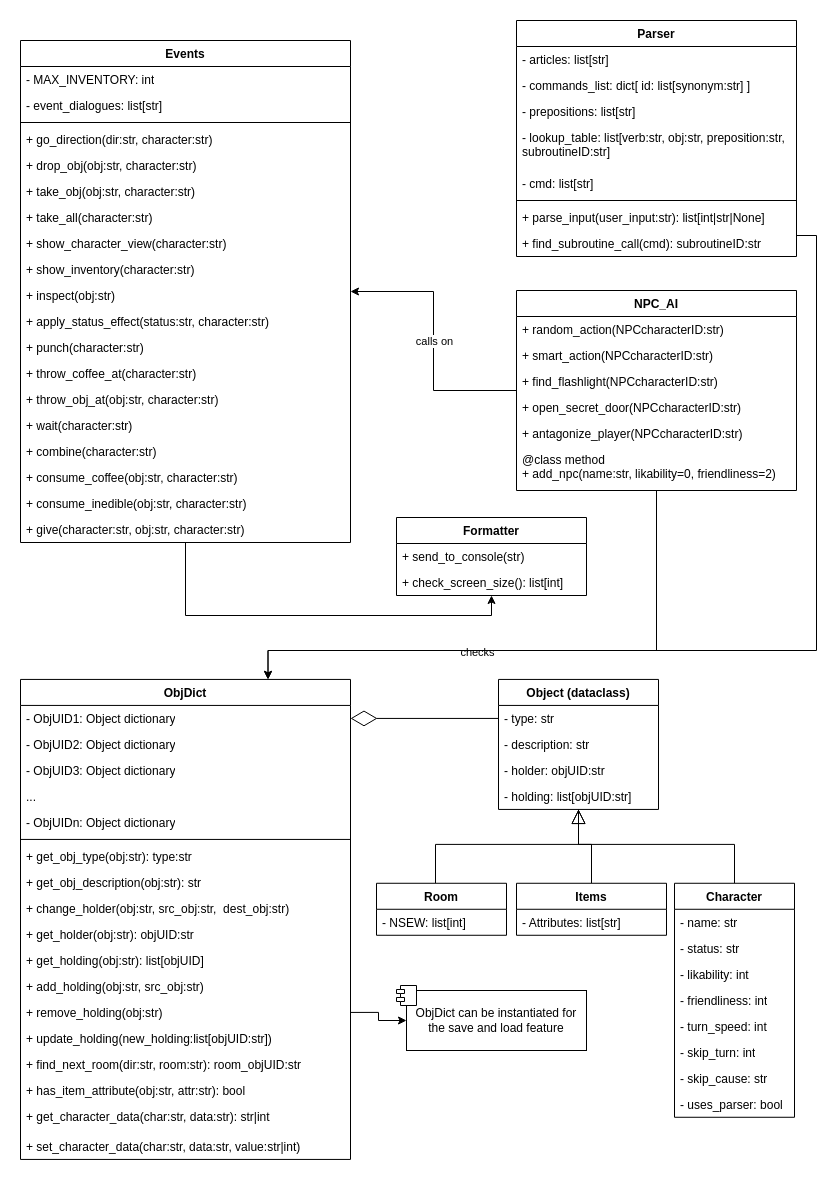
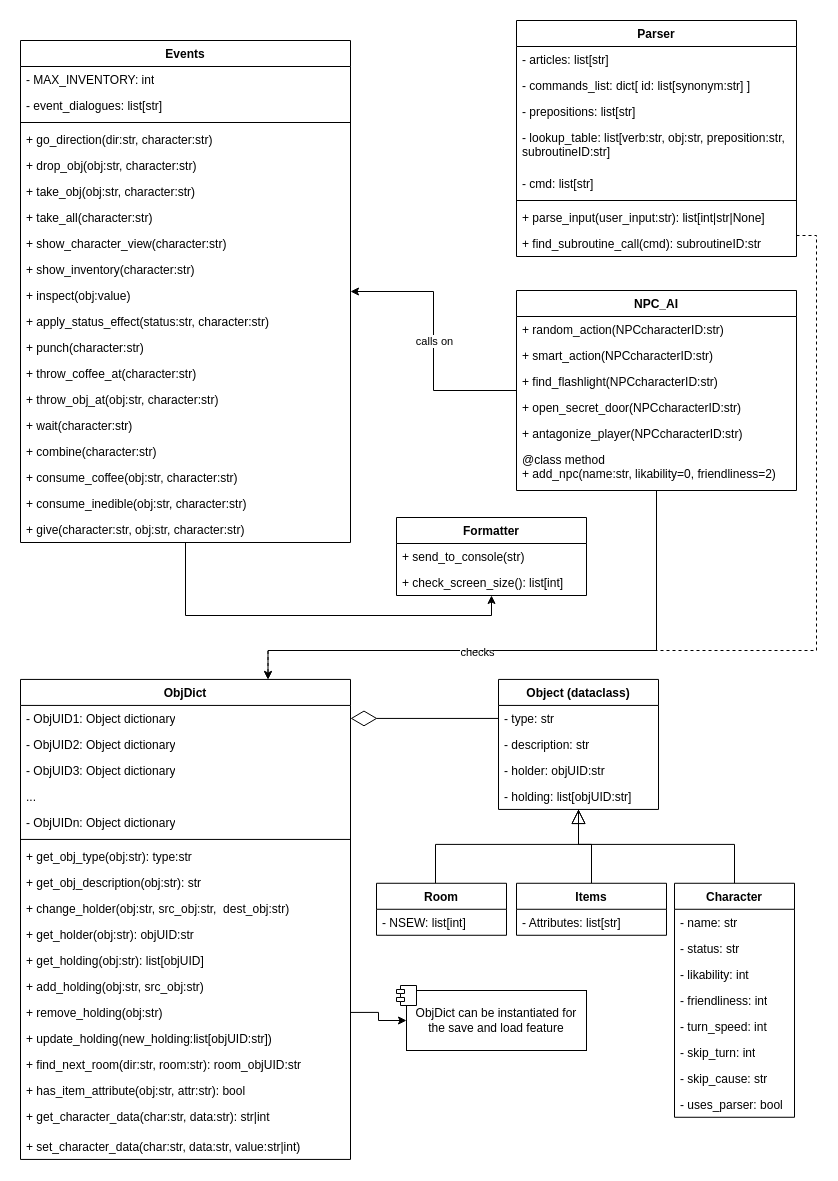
(82, 297) -> (87, 297)
(817, 513) -> (817, 513)
(657, 648) -> (657, 648)
